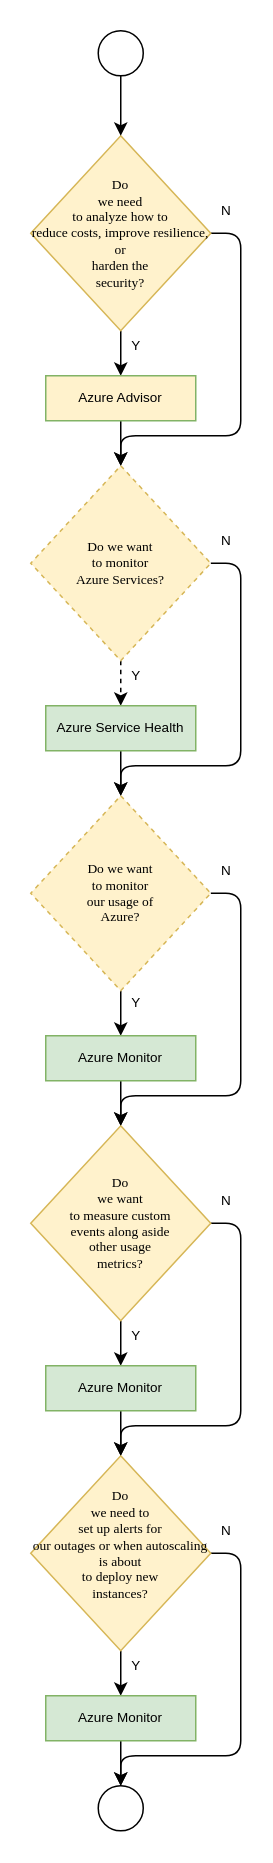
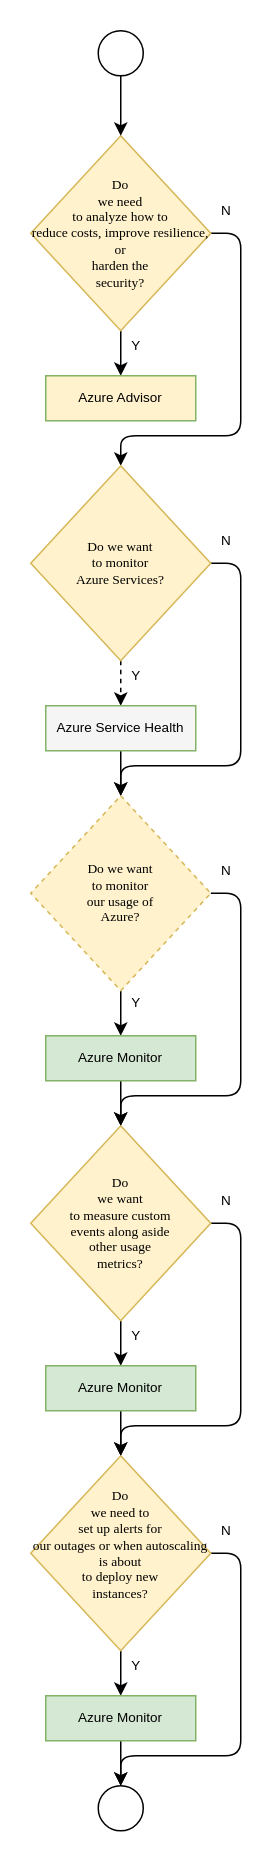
(121, 429) -> none
(121, 563) -> (121, 563)
(121, 728) -> (121, 728)
